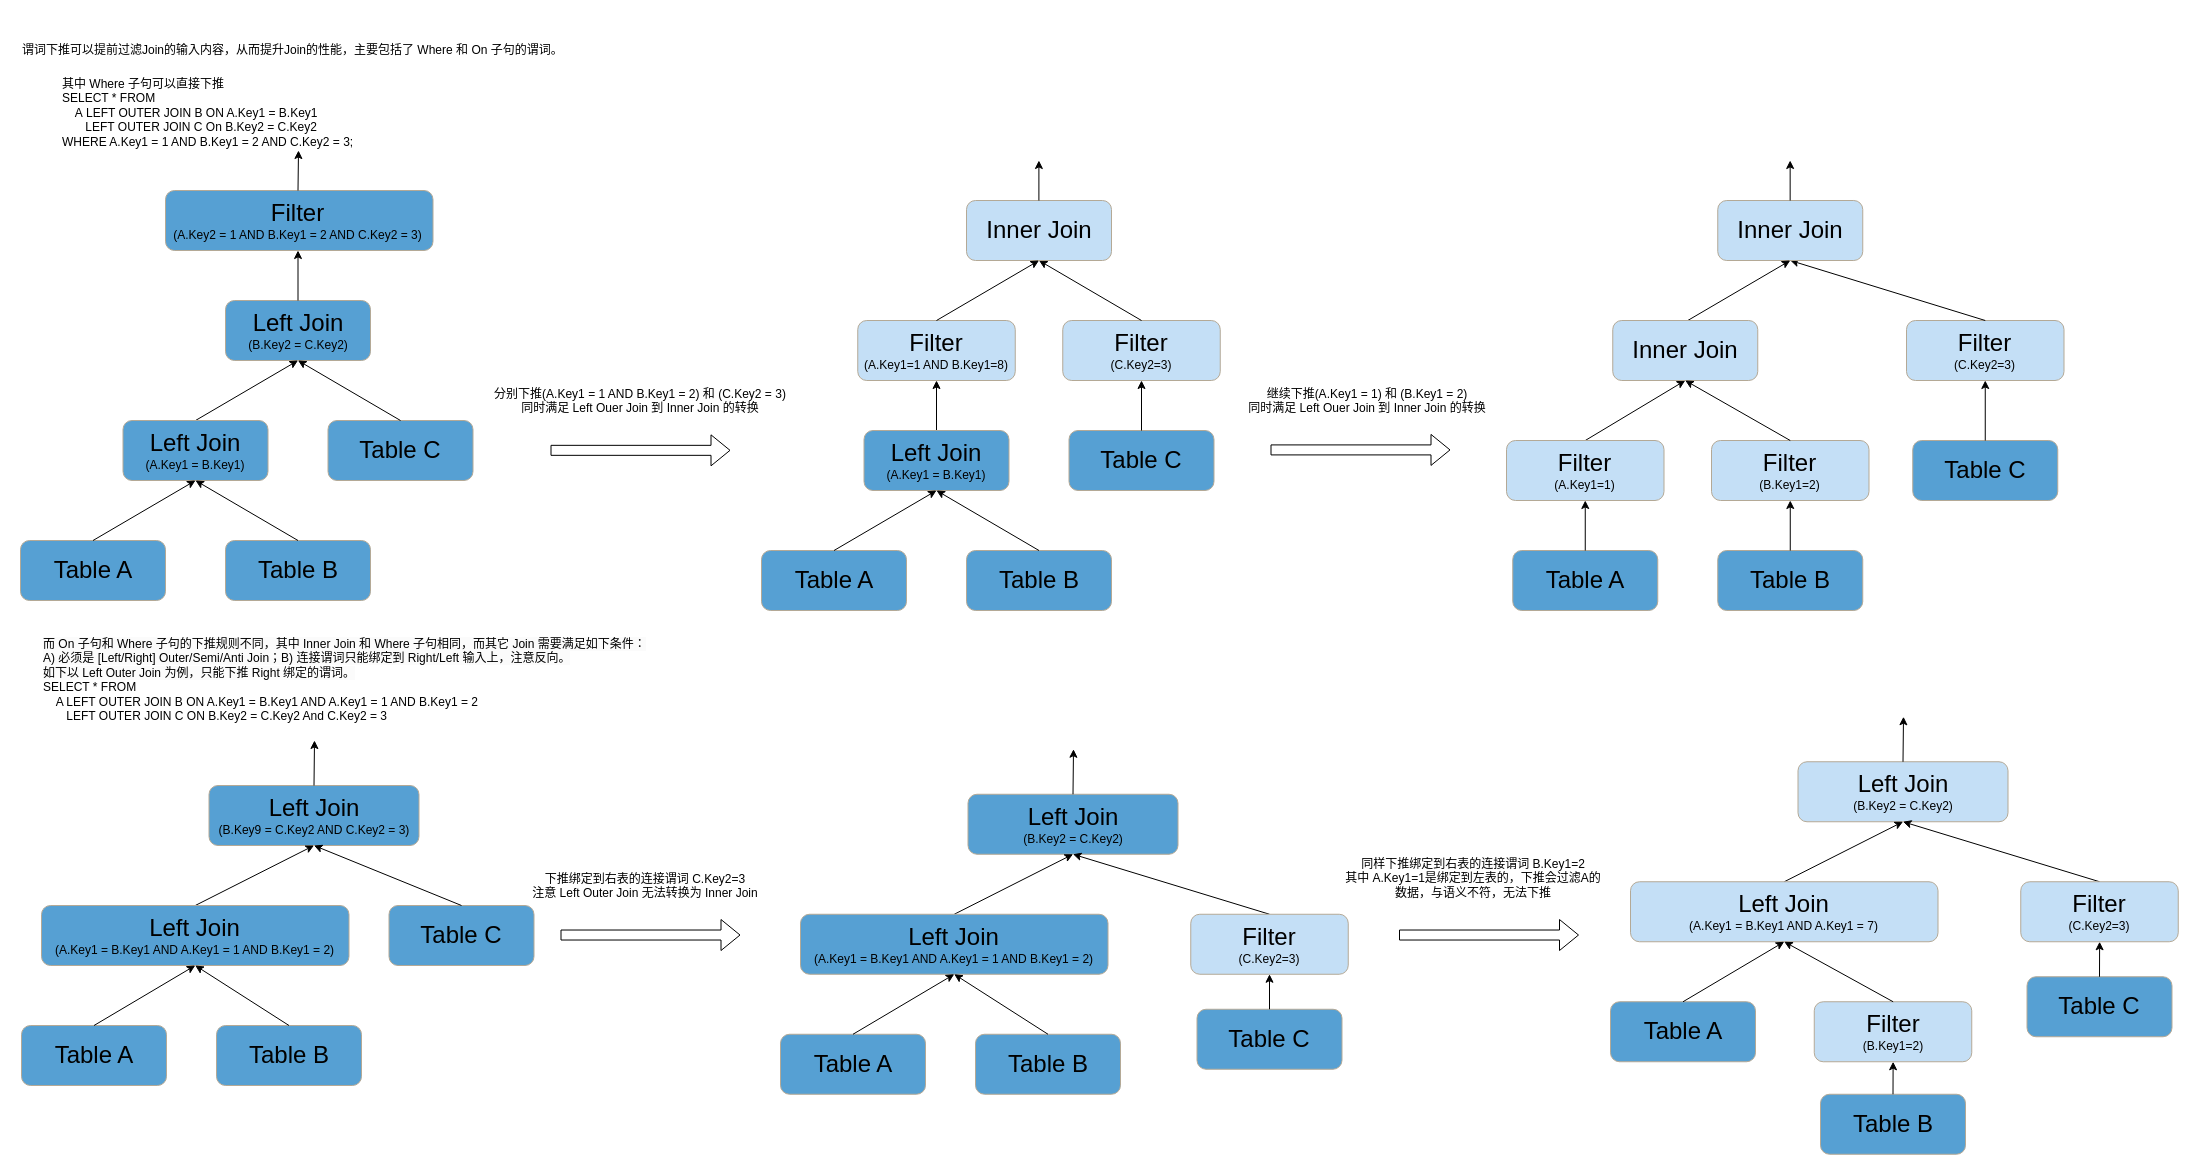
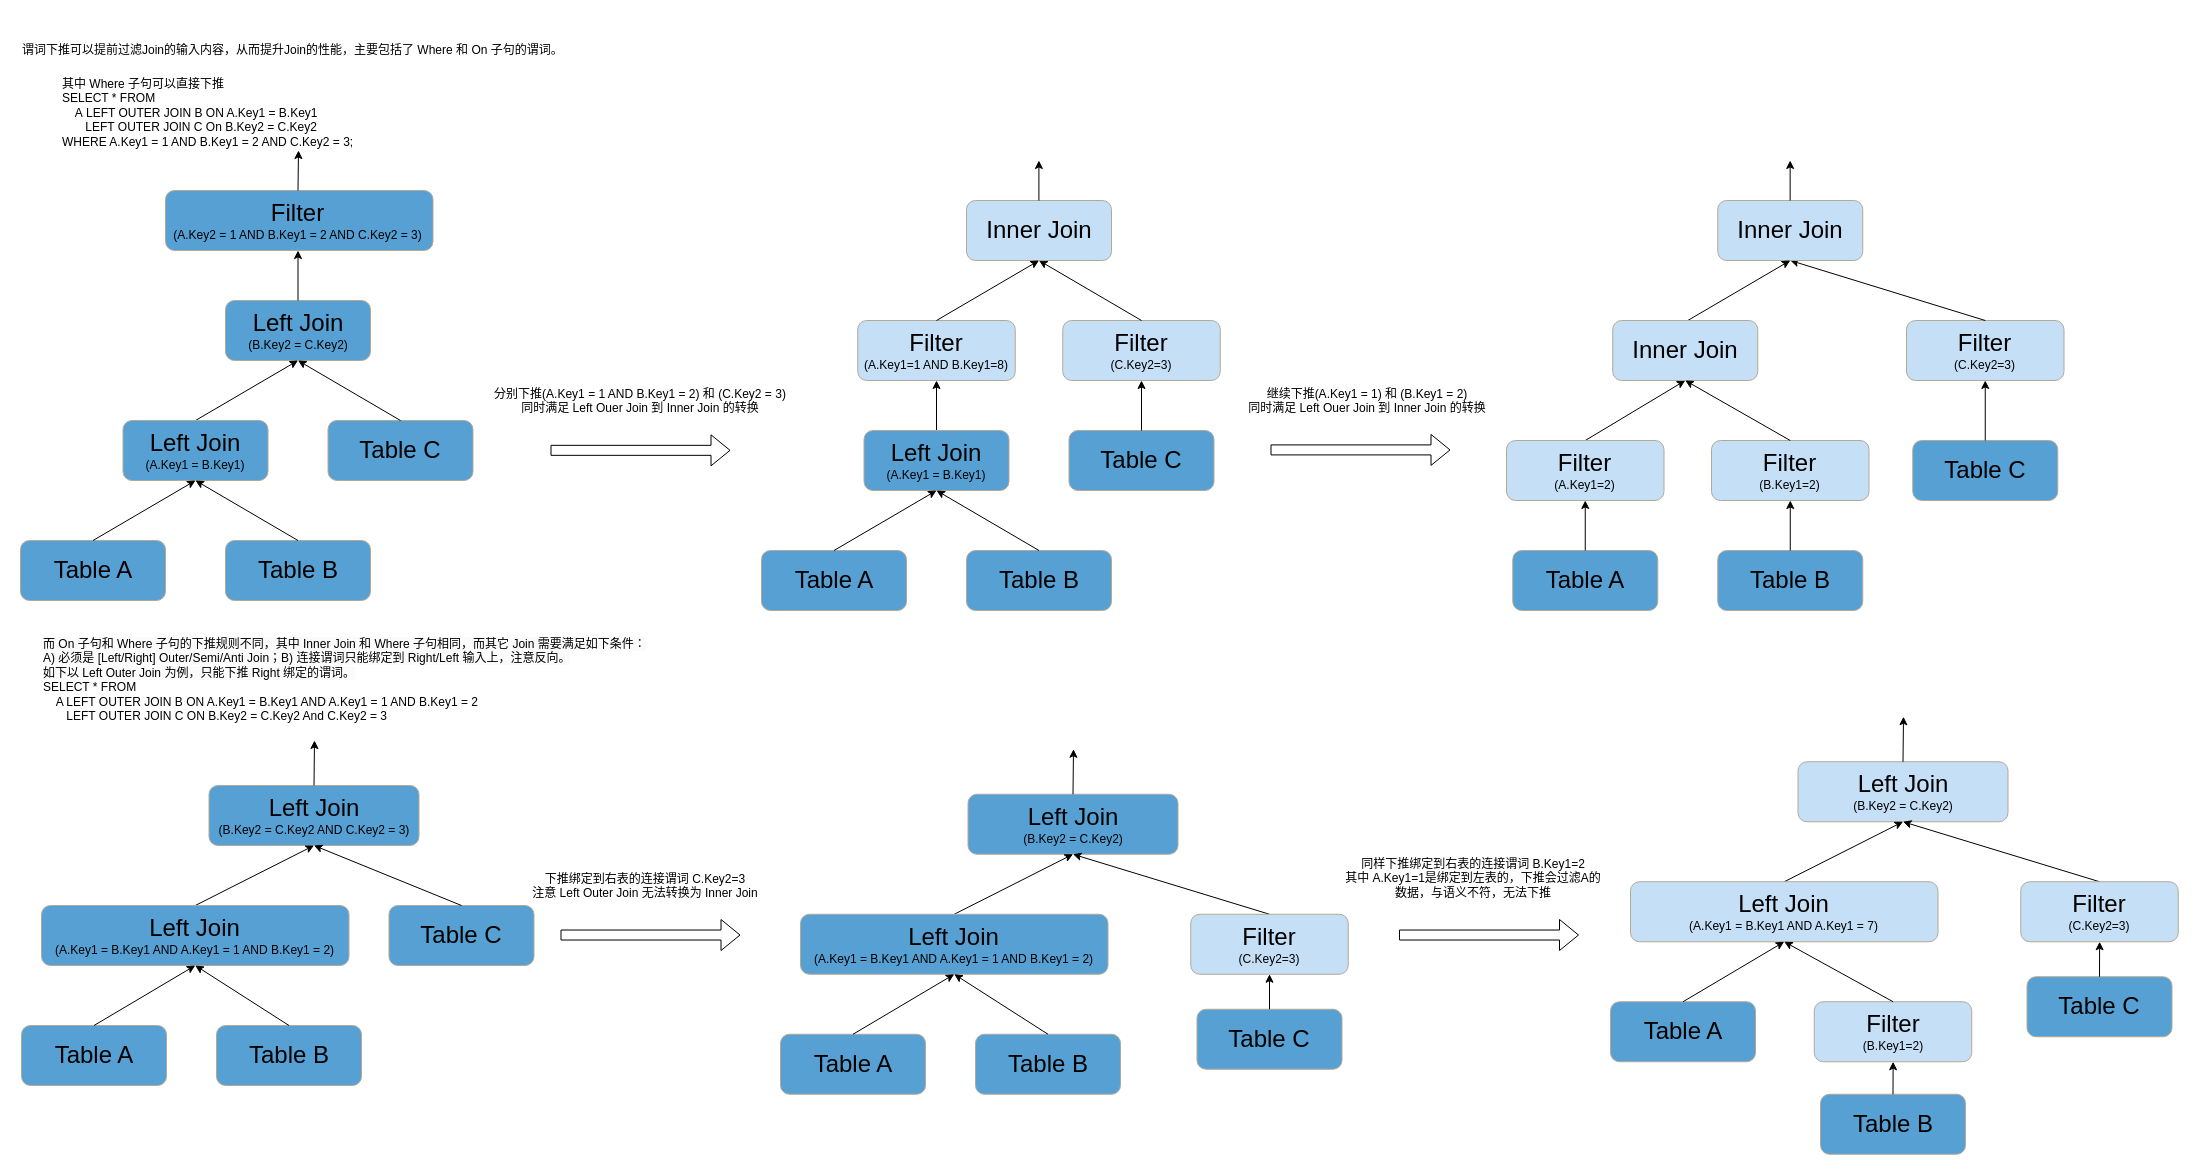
(1585, 471) -> (1585, 471)
(315, 816) -> (315, 816)
